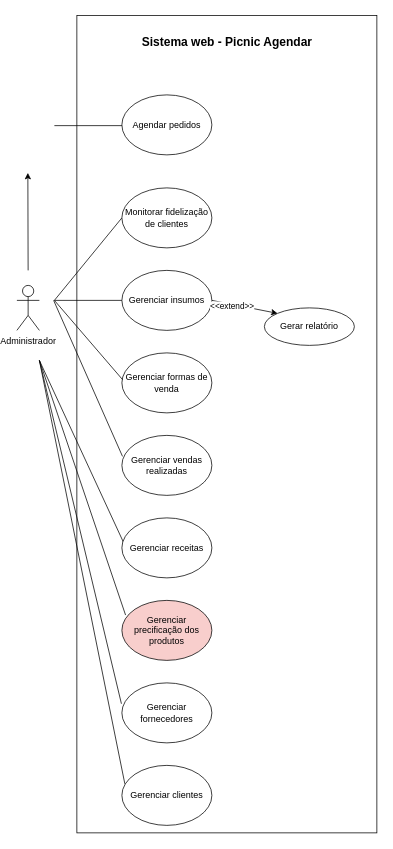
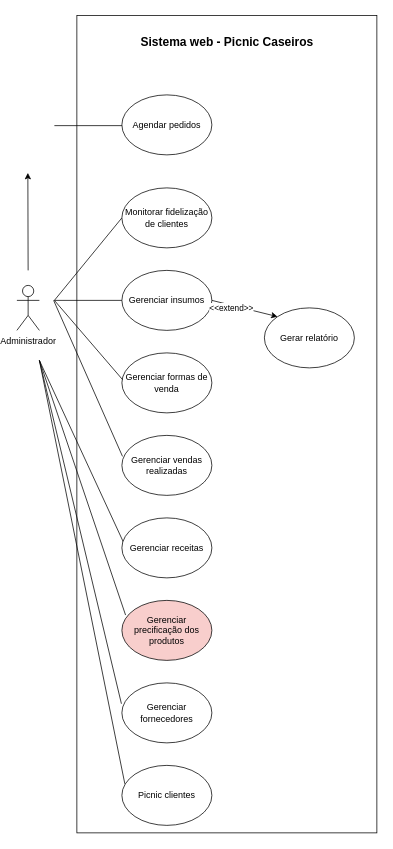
(227, 42) -> (227, 42)
(309, 327) -> (309, 338)
(167, 795) -> (167, 795)
